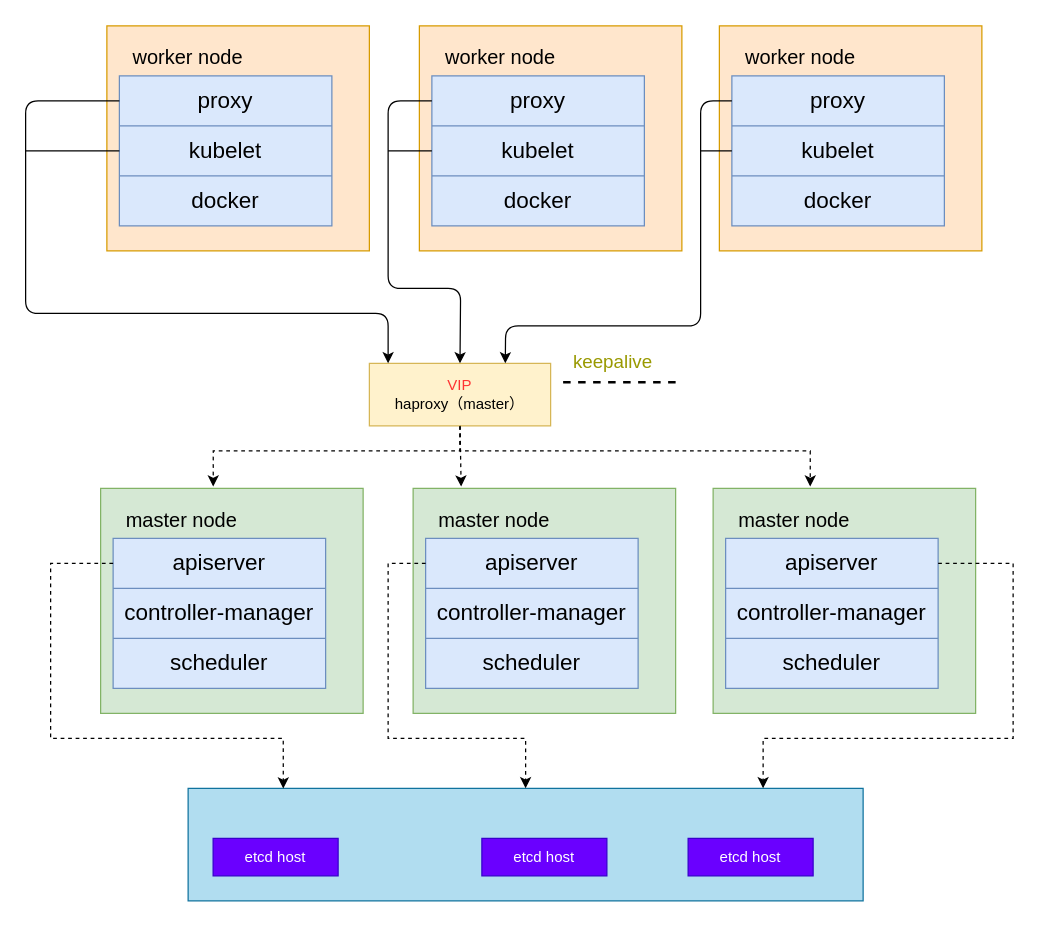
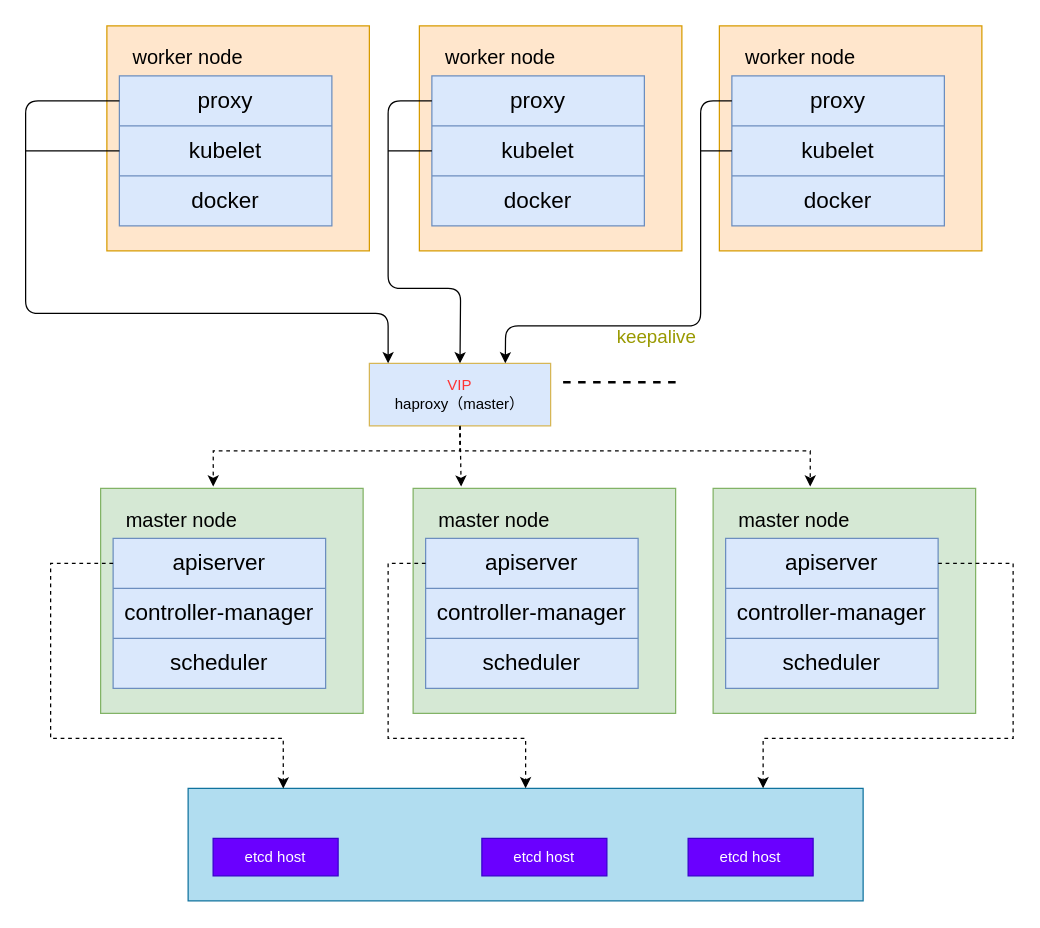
(613, 360) -> (657, 335)
(460, 394) -> (460, 394)
